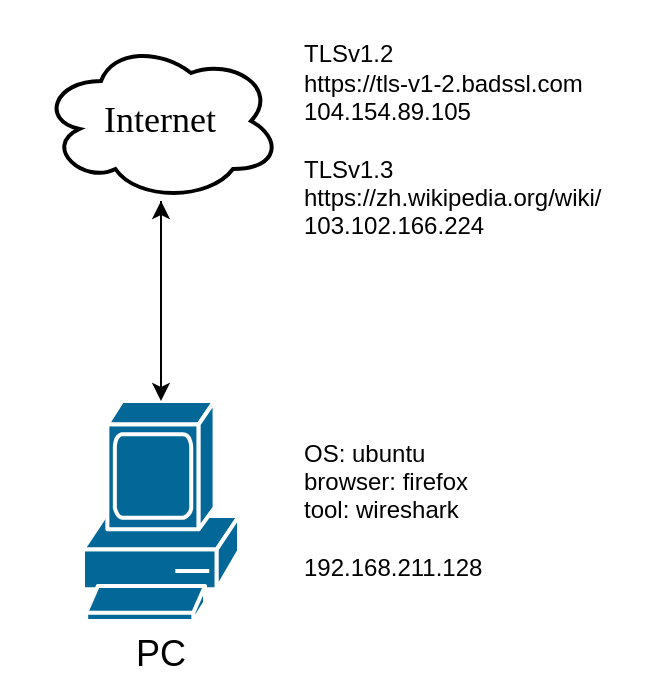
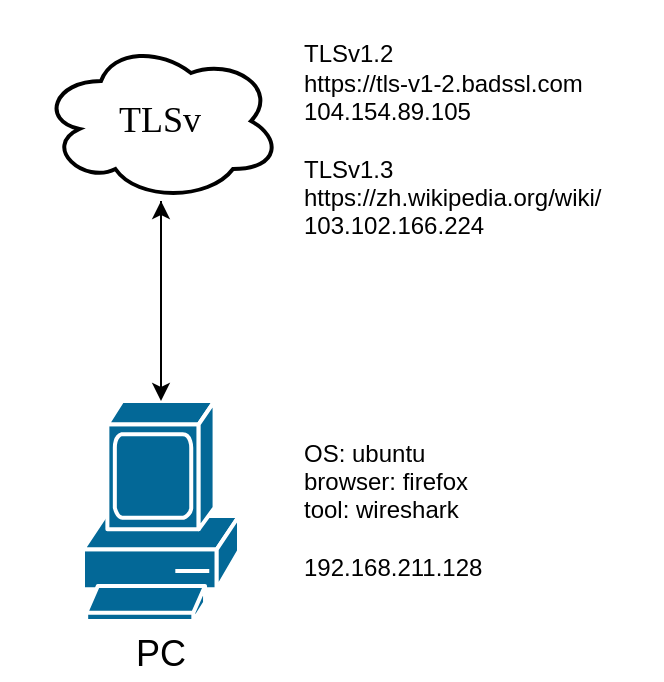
(161, 121) -> (161, 121)
